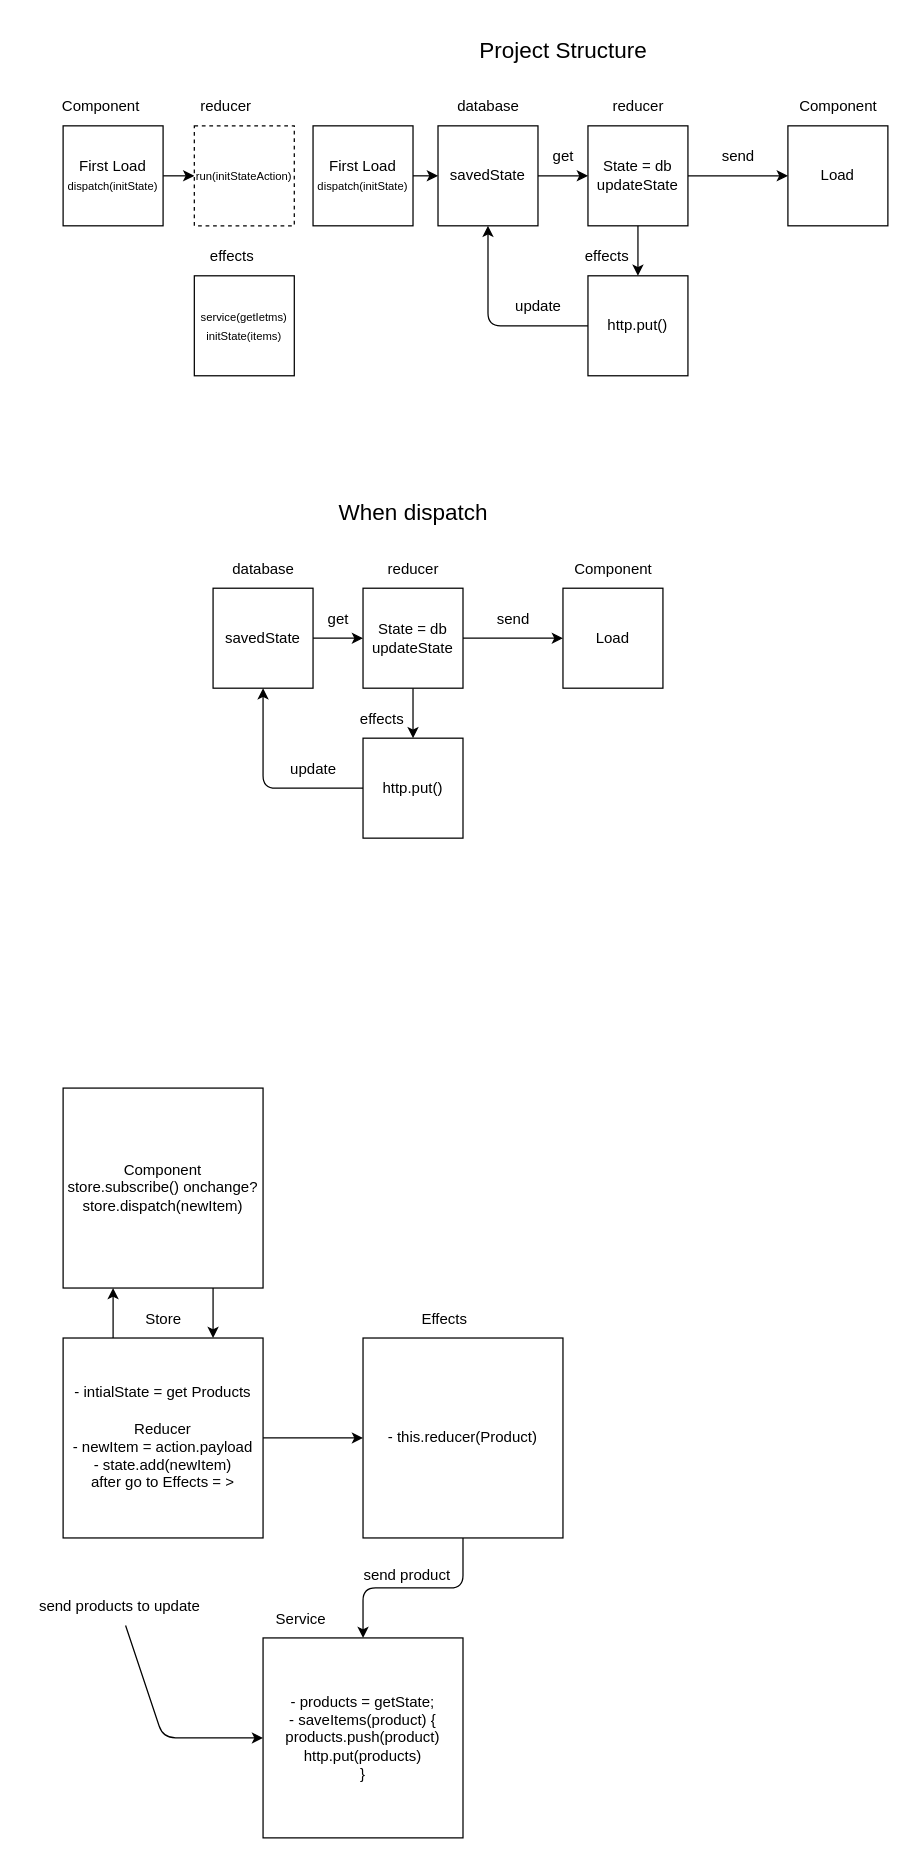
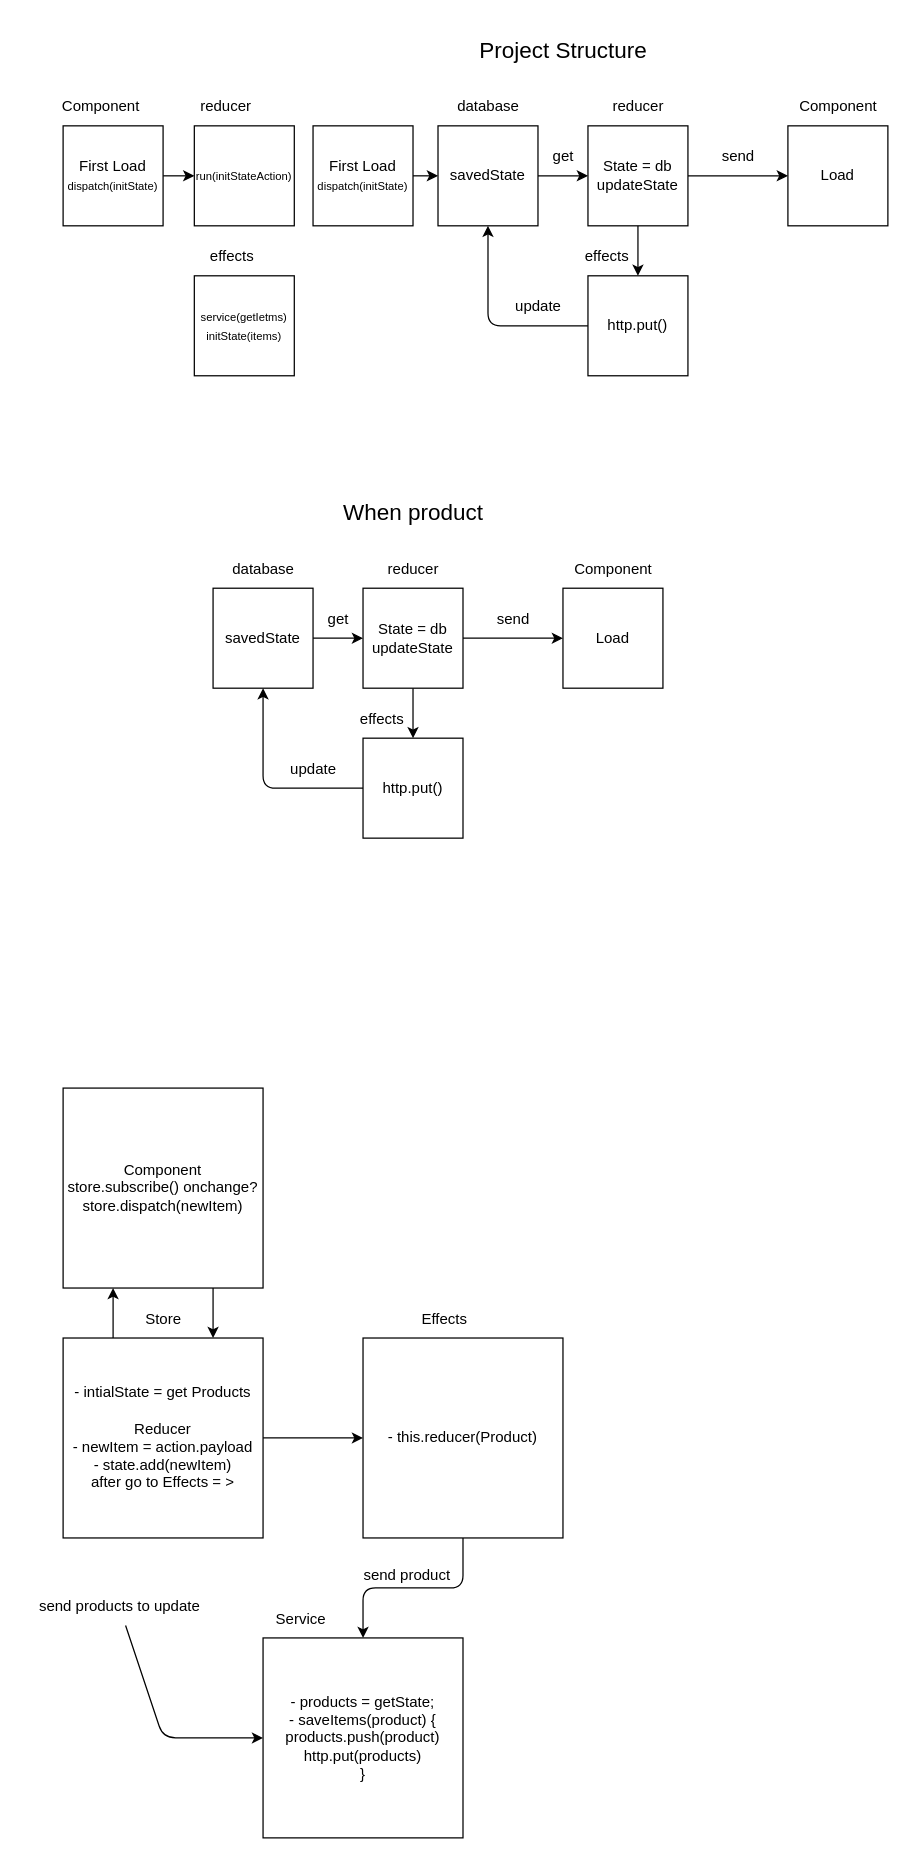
(244, 176) -> (244, 176)
(414, 513) -> (414, 513)
